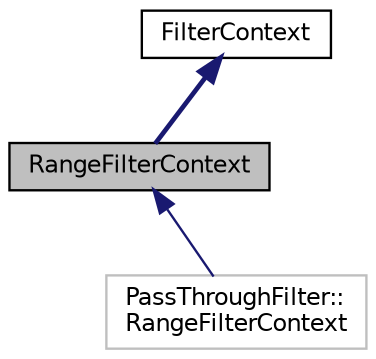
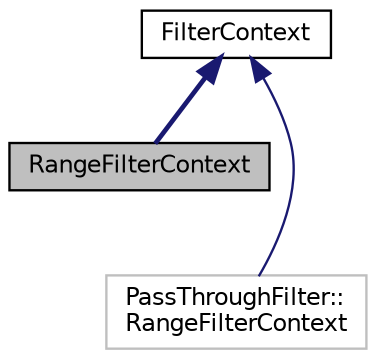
(190, 243) -> (293, 178)
